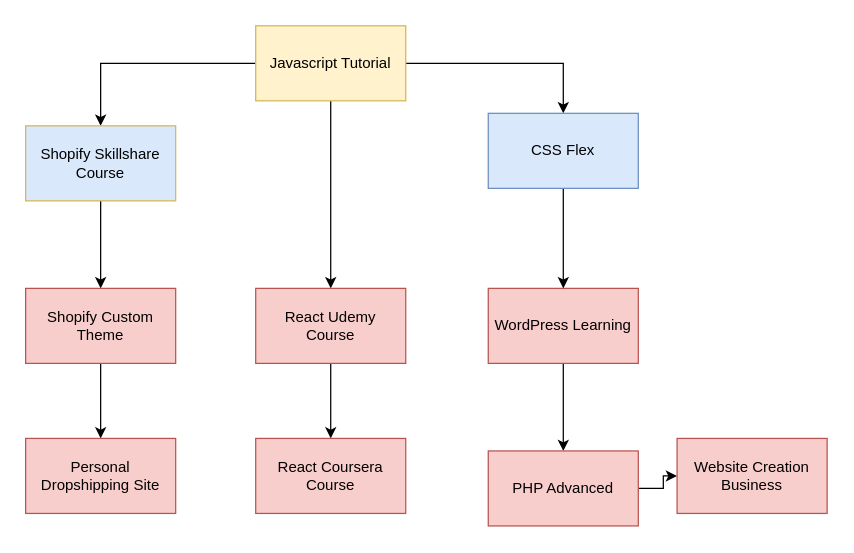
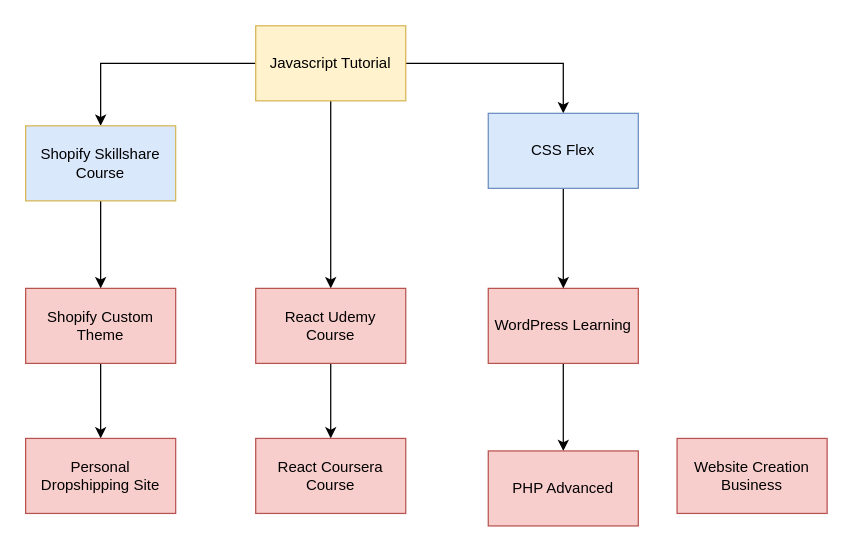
(659, 488) -> none
